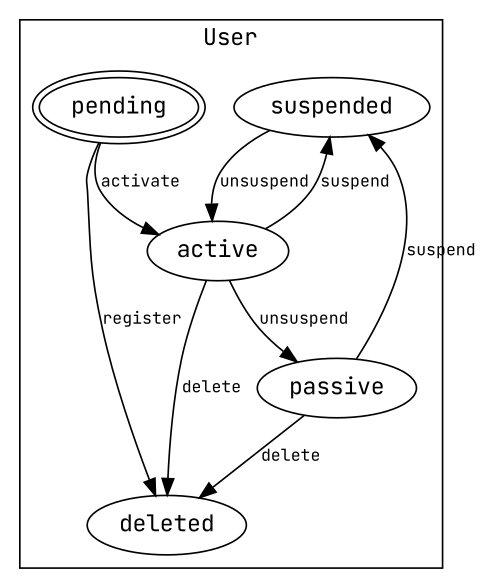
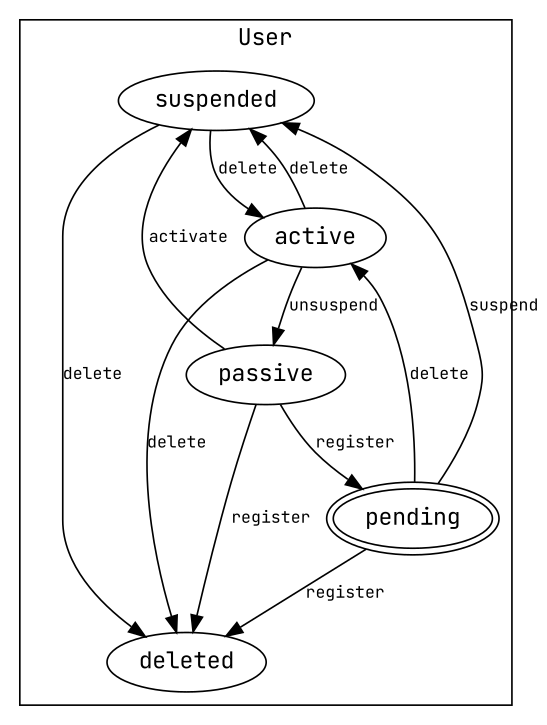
(141, 182) -> (440, 375)
(265, 182) -> (249, 169)
(356, 182) -> (320, 169)
(442, 251) -> (189, 238)
none -> (456, 276)
none -> (63, 366)
none -> (310, 446)
(291, 457) -> (272, 519)
